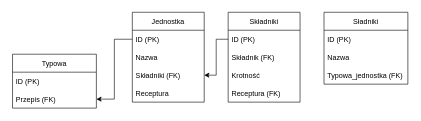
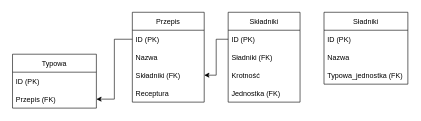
(168, 22) -> (168, 22)
(256, 58) -> (255, 58)
(259, 94) -> (259, 94)
